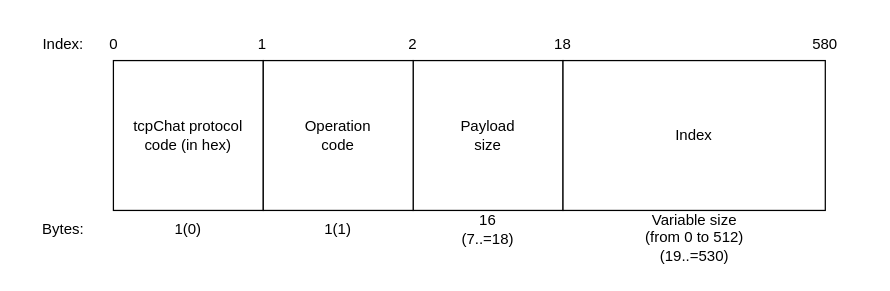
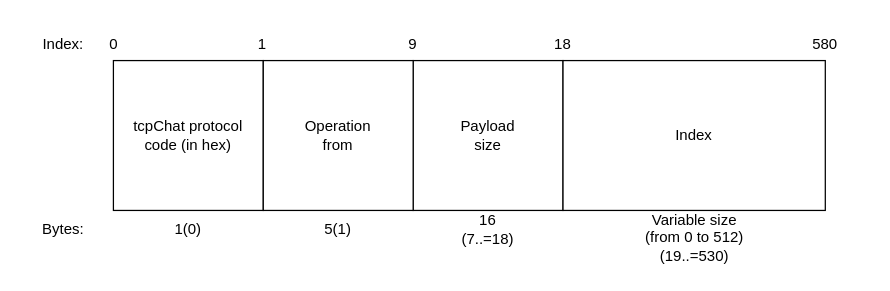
(413, 44) -> (413, 44)
(338, 136) -> (338, 136)
(338, 229) -> (338, 229)
